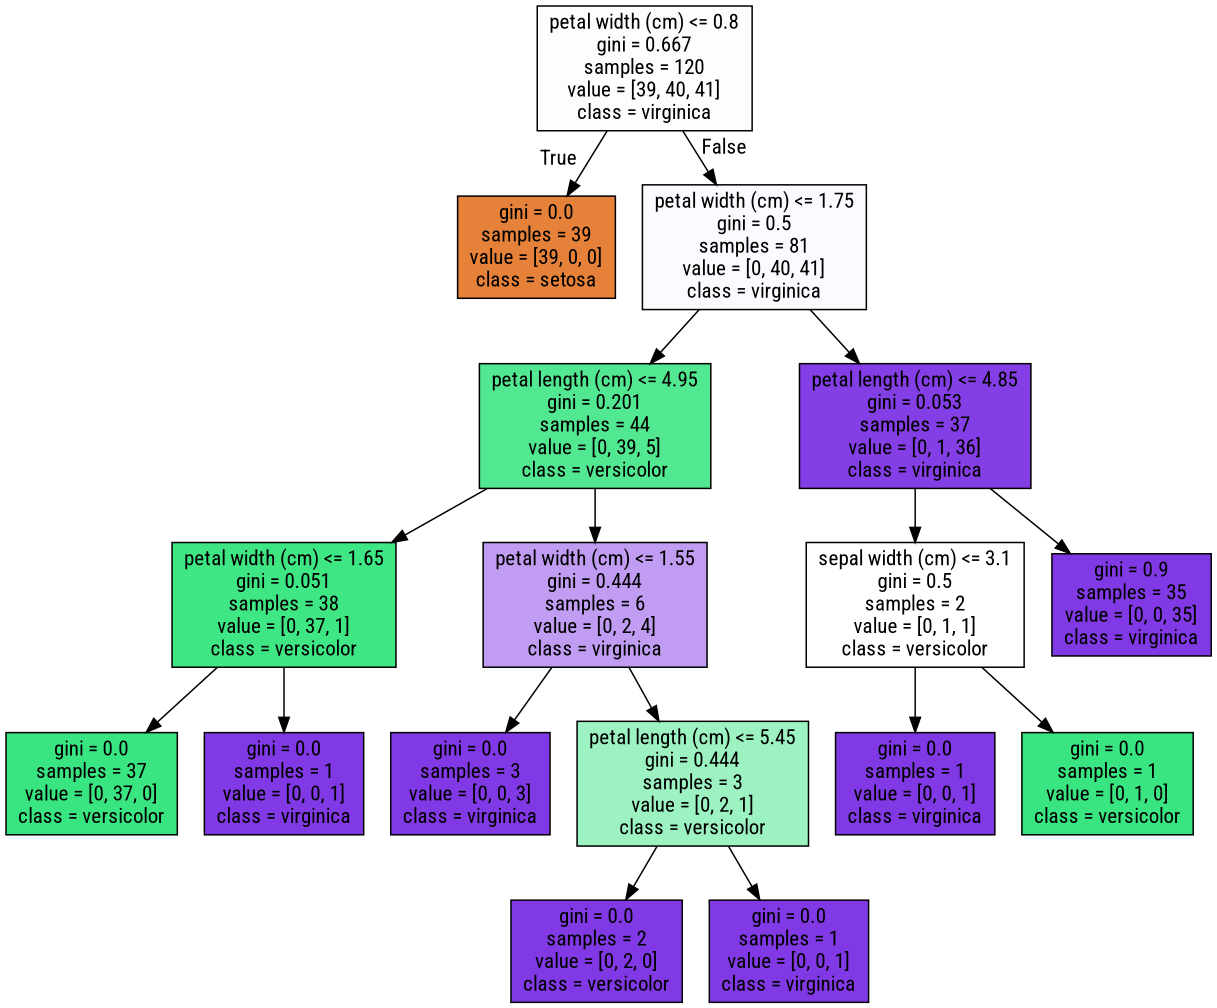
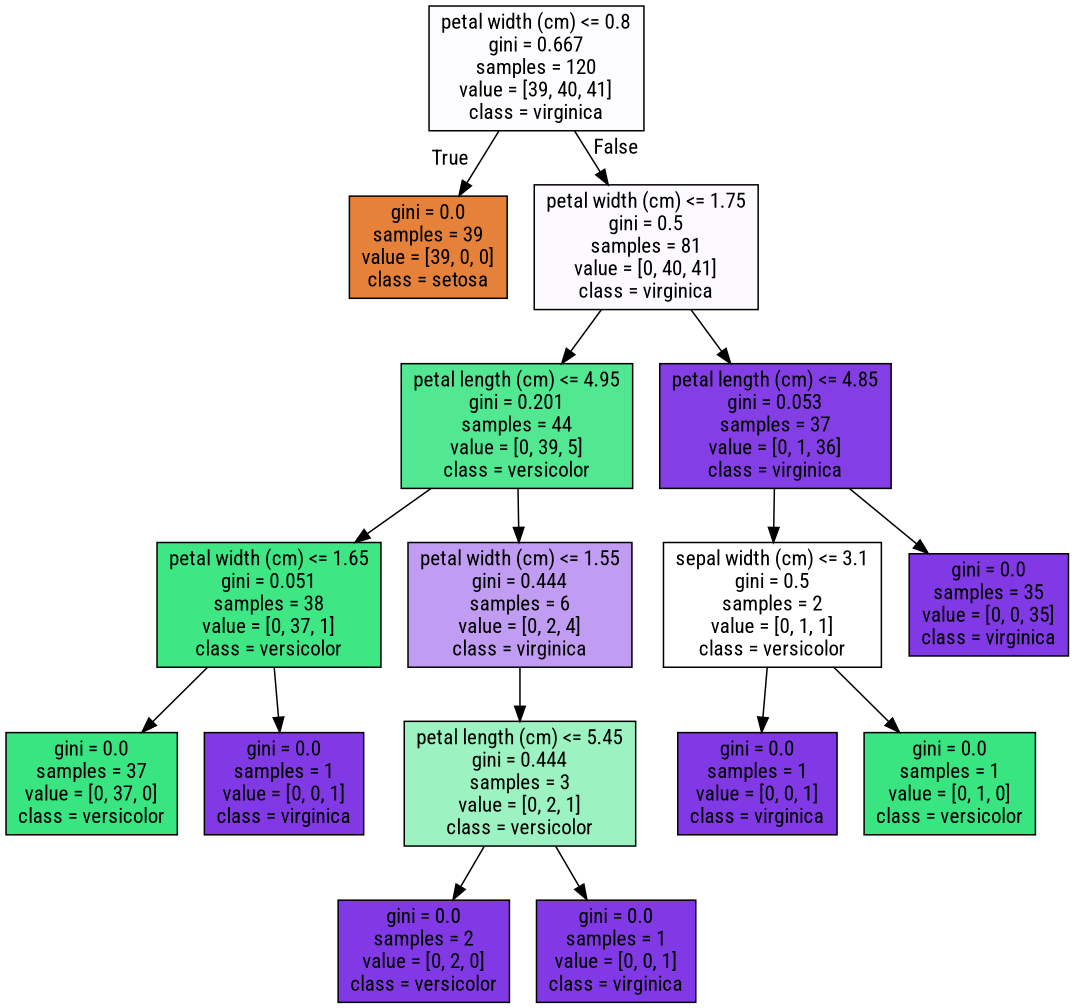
(1132, 605) -> (989, 605)
(470, 784) -> none
